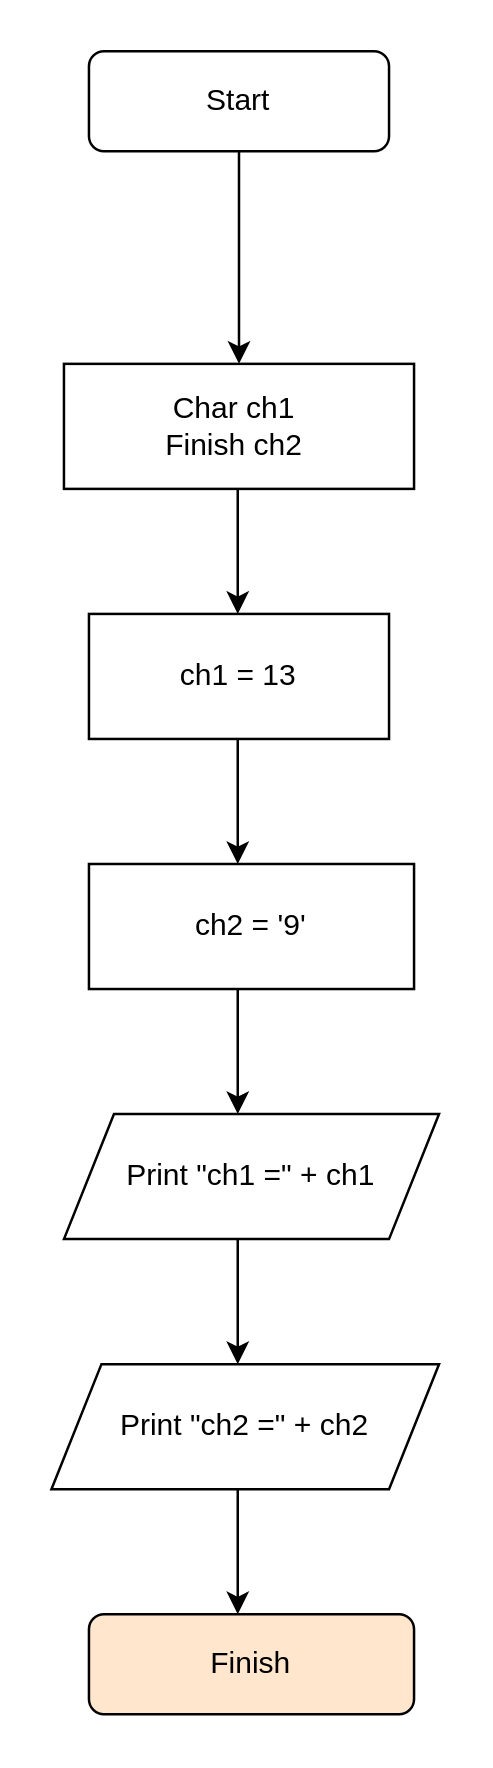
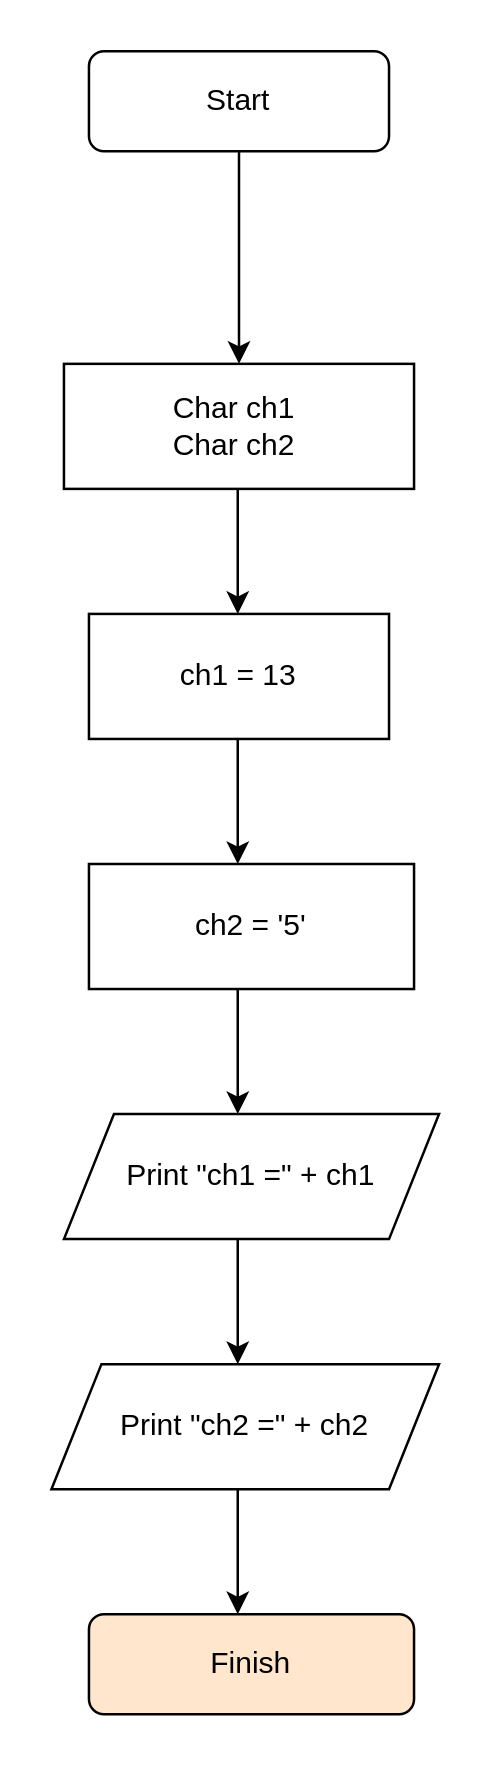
(239, 426) -> (239, 426)
(251, 926) -> (251, 926)
